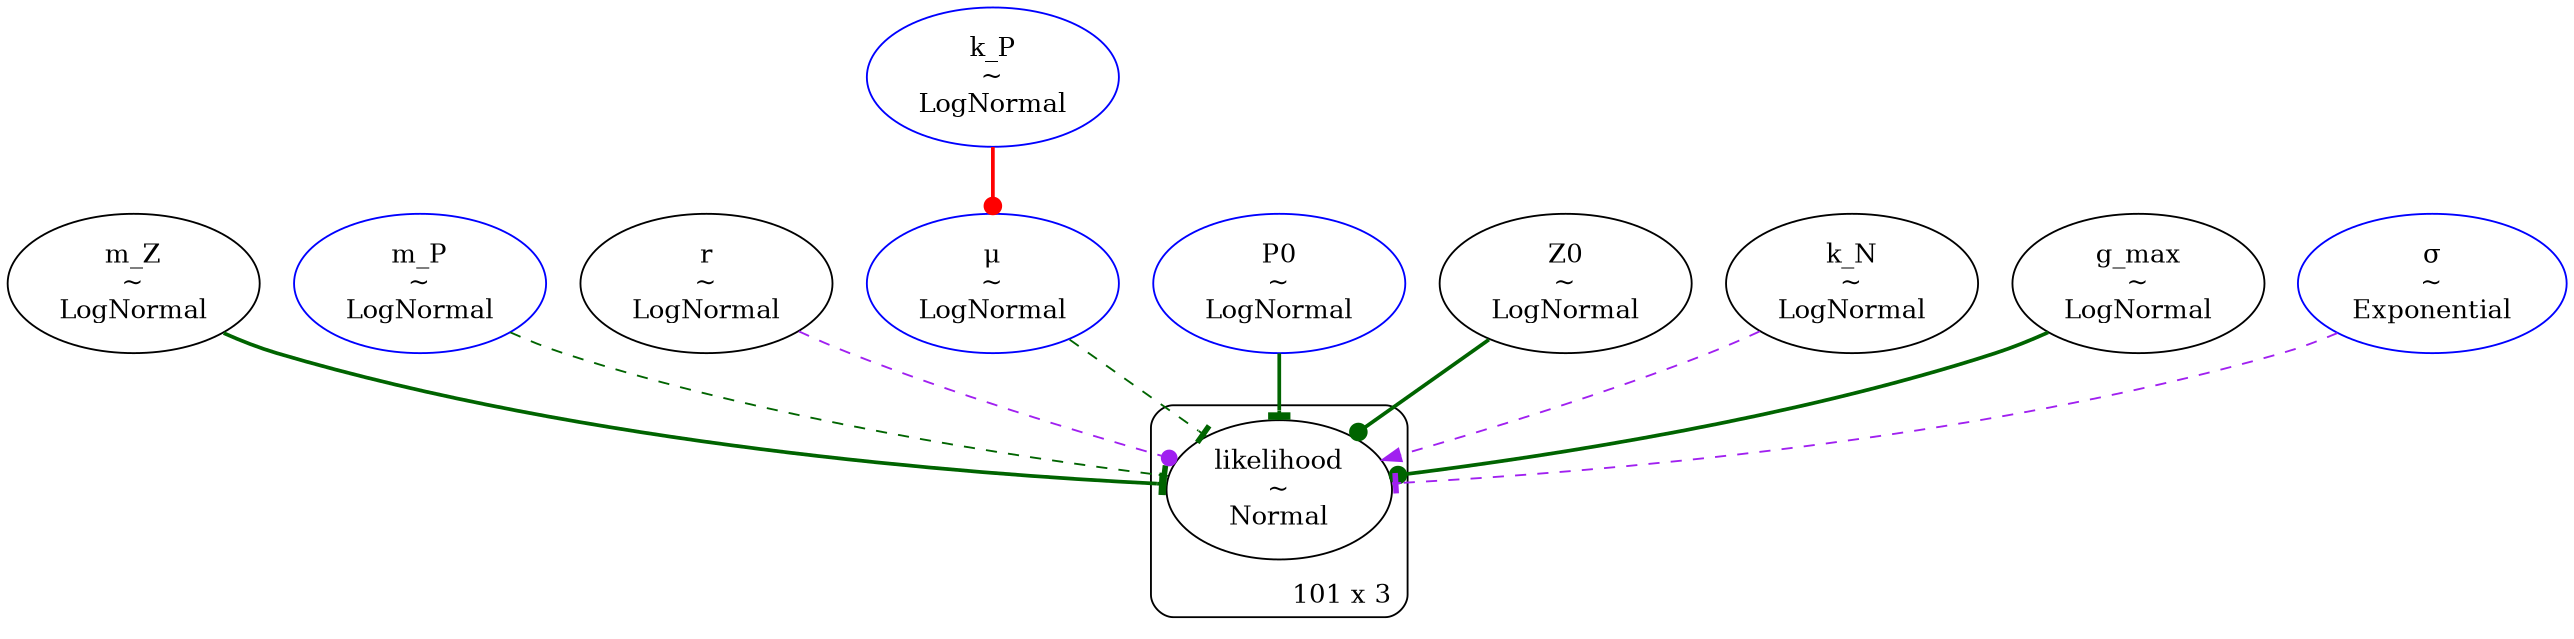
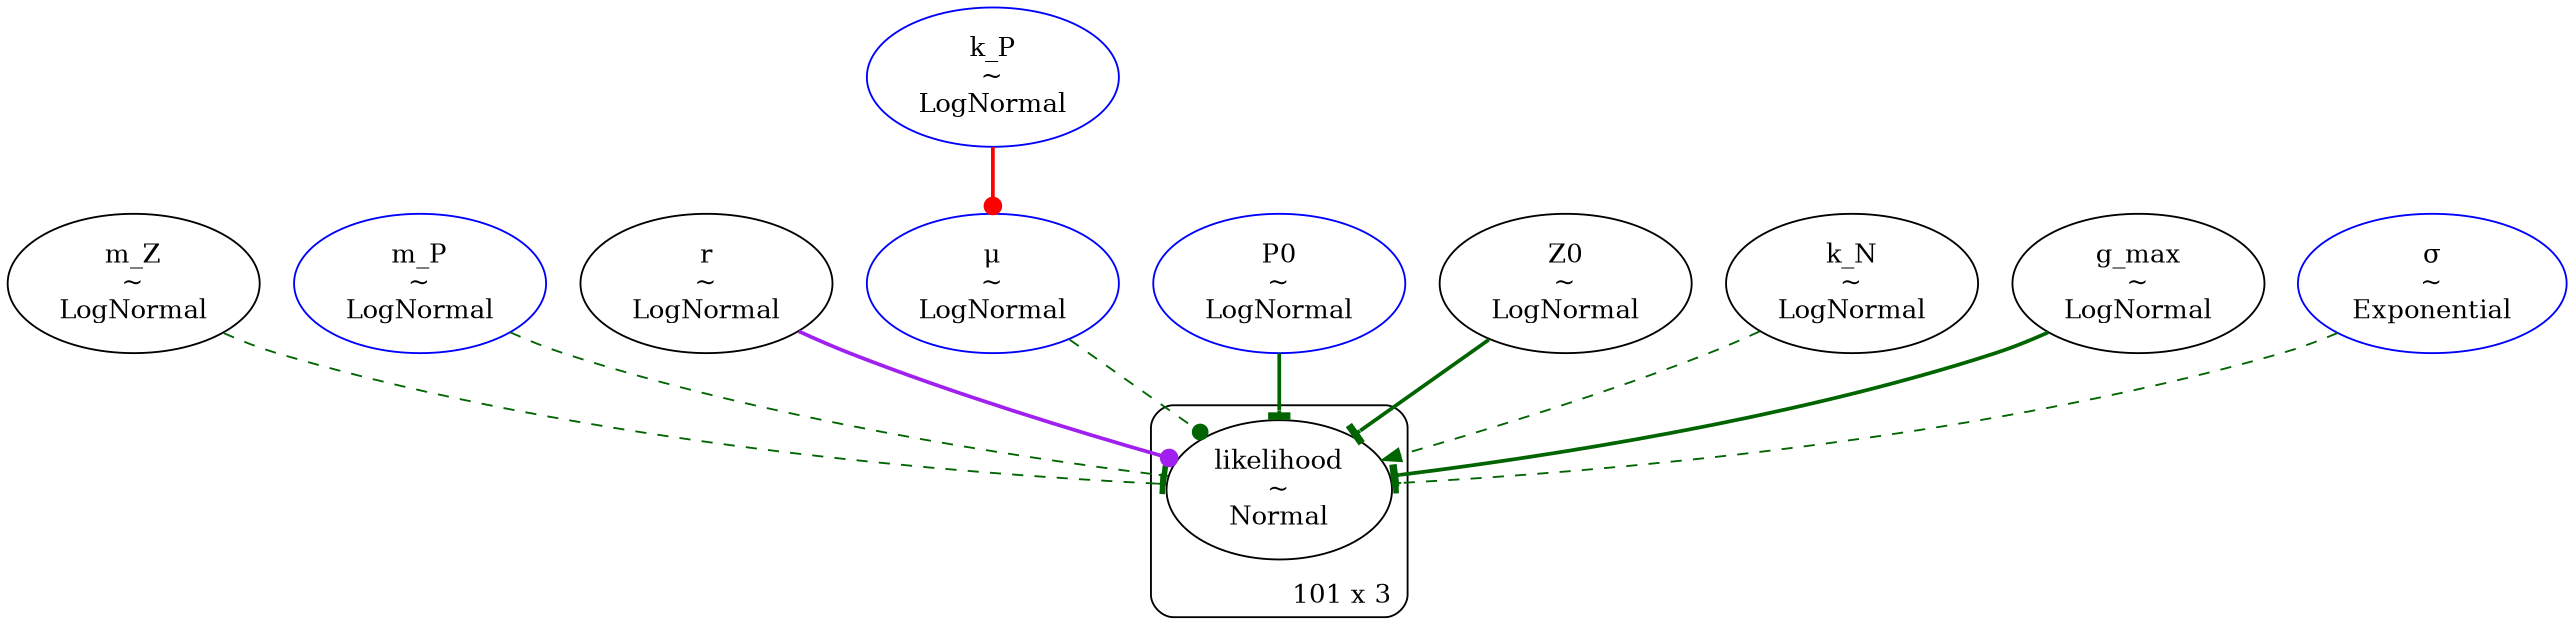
(1427, 384) -> (1425, 385)
(1134, 385) -> (1132, 384)
(978, 399) -> (978, 399)
(1582, 399) -> (1582, 399)
(1731, 421) -> (1728, 421)
(1874, 436) -> (1874, 436)
(685, 438) -> (685, 438)
